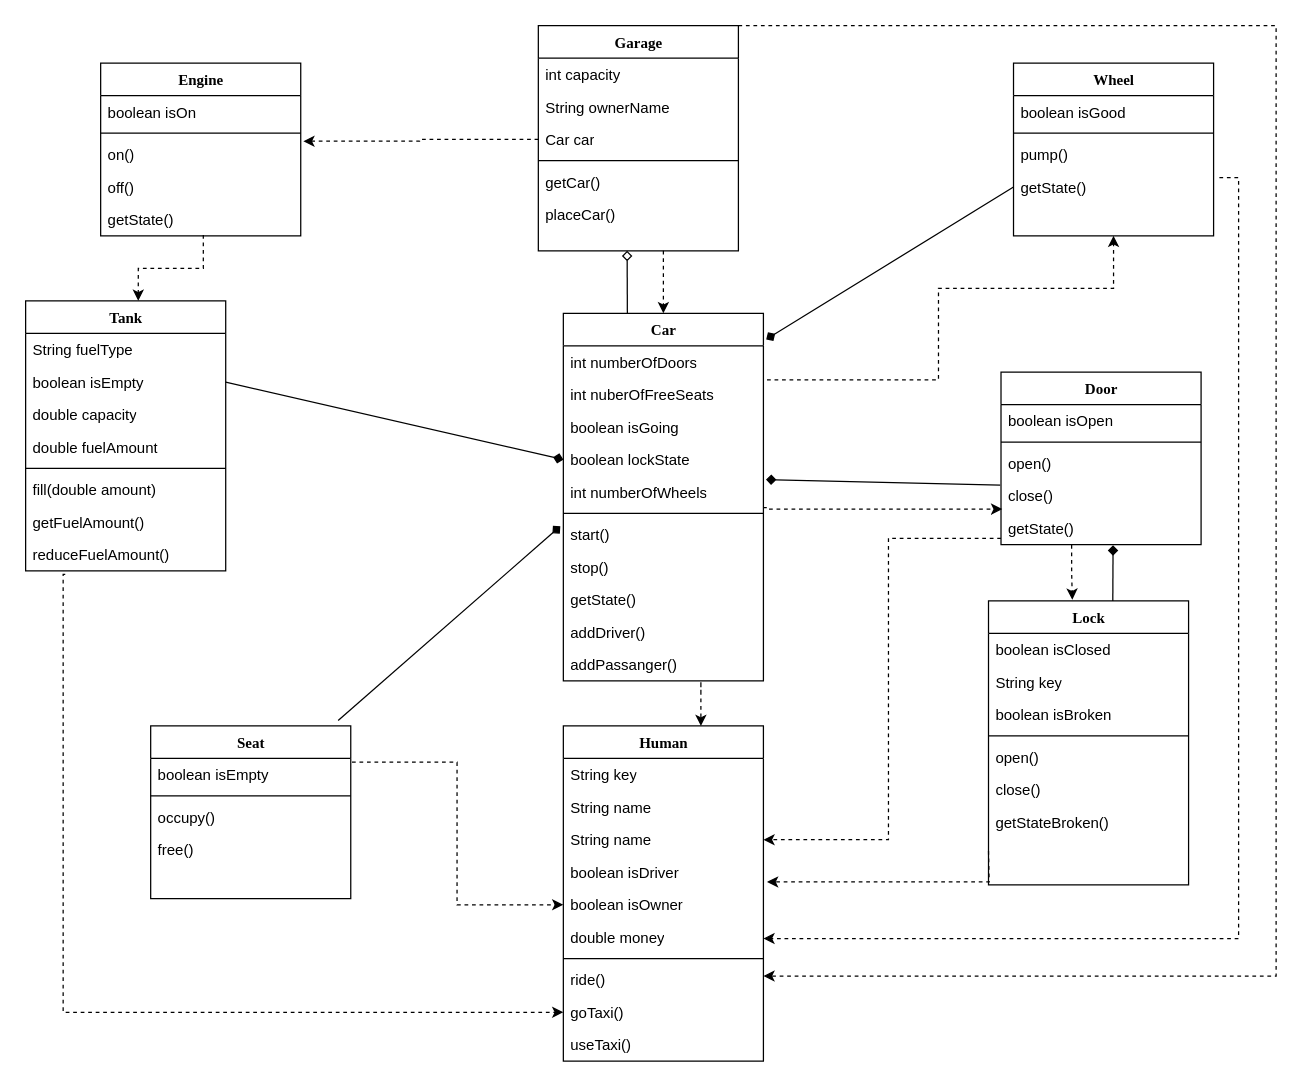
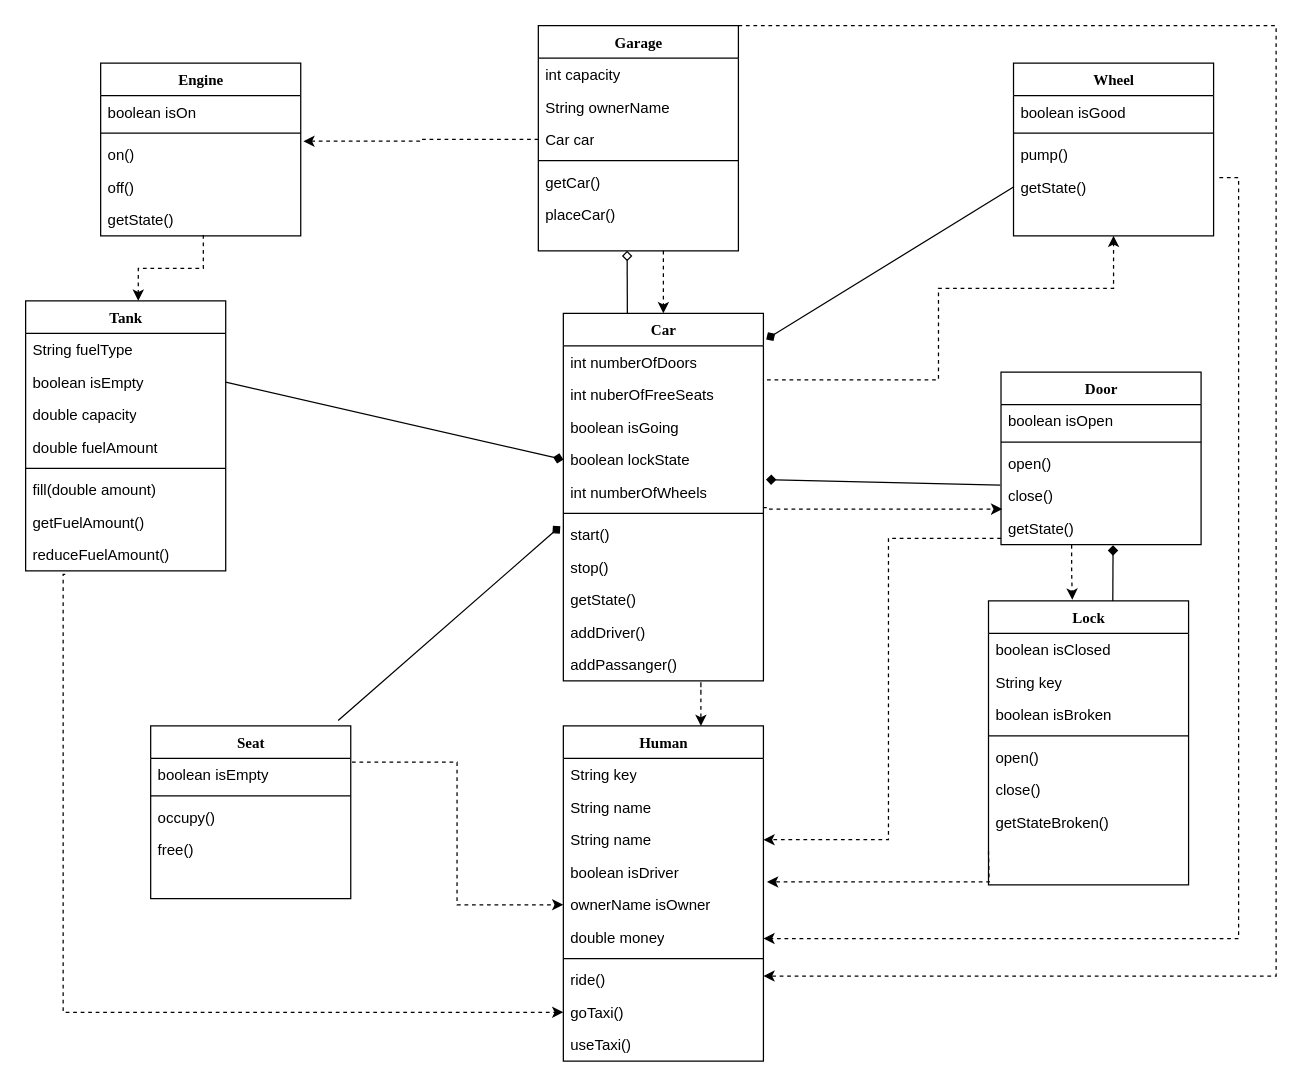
(628, 906) -> (638, 906)
